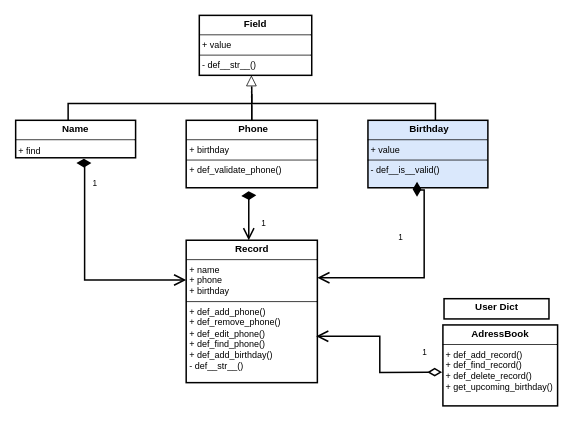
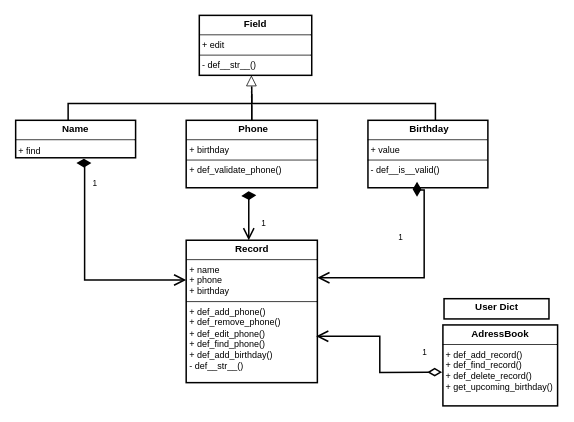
(233, 32) -> (233, 32)
(428, 154) -> (428, 154)
